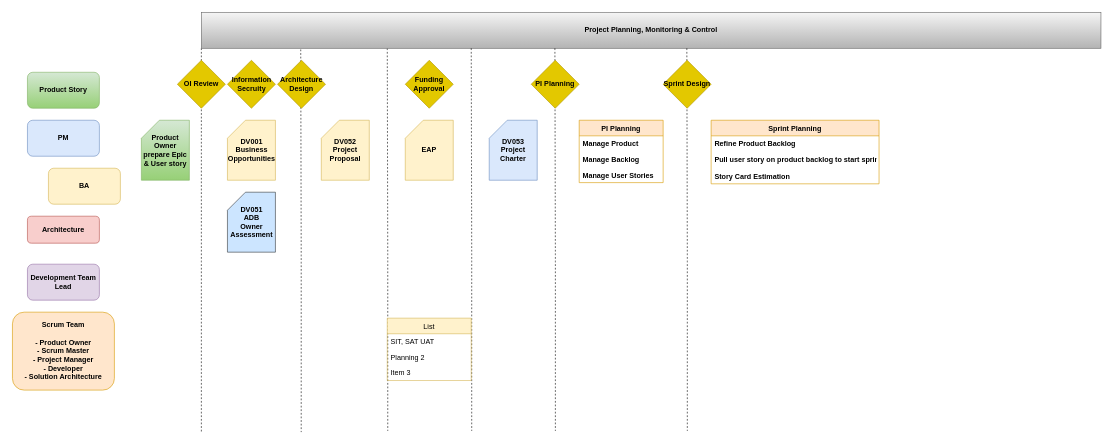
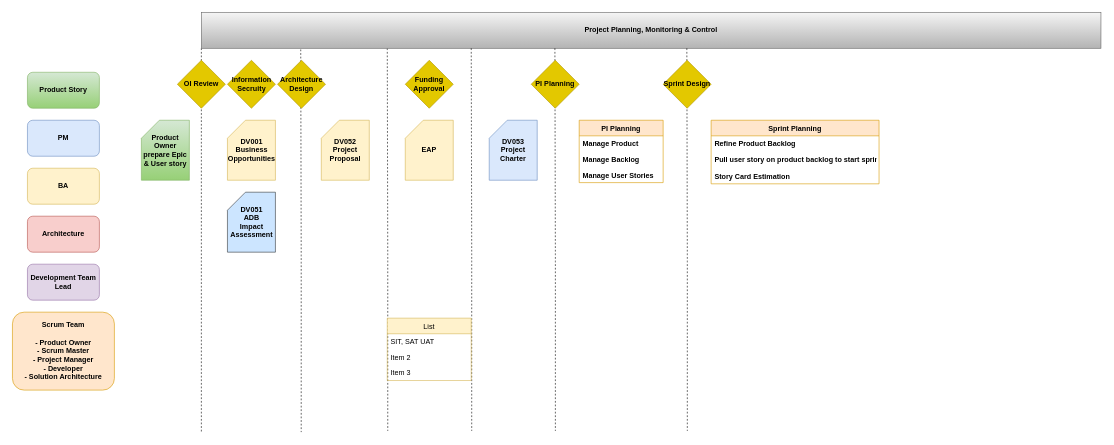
(84, 186) -> (63, 186)
(252, 222) -> (252, 222)
(63, 230) -> (63, 234)
(408, 358) -> (402, 358)
